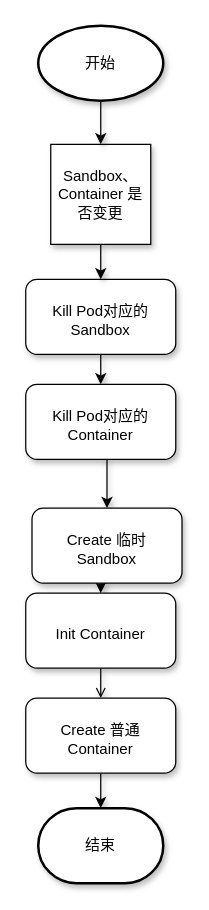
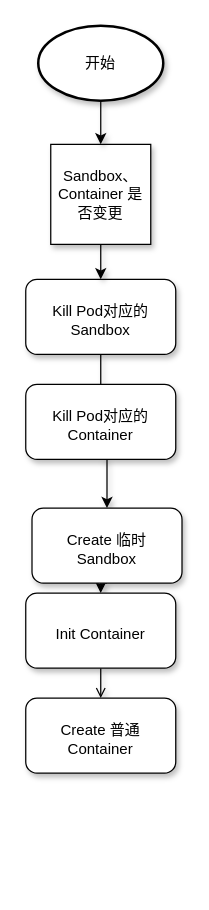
(101, 374) -> (101, 377)
(101, 786) -> none
(101, 846) -> none
